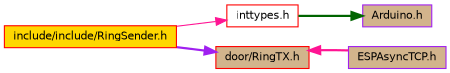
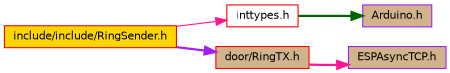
(334, 50) -> (323, 65)
